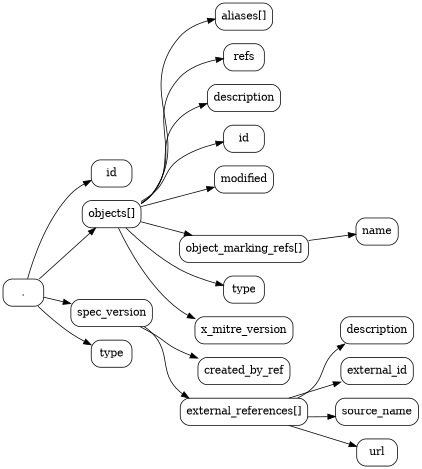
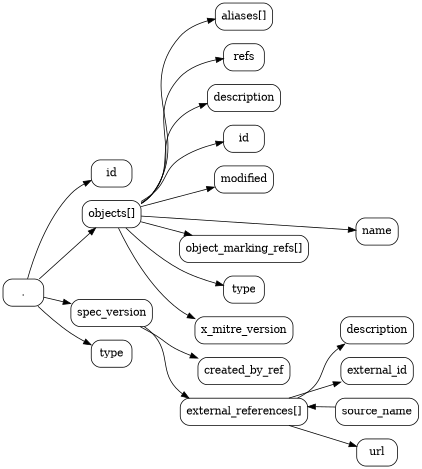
(328, 238) -> (245, 223)
(318, 417) -> (325, 407)
